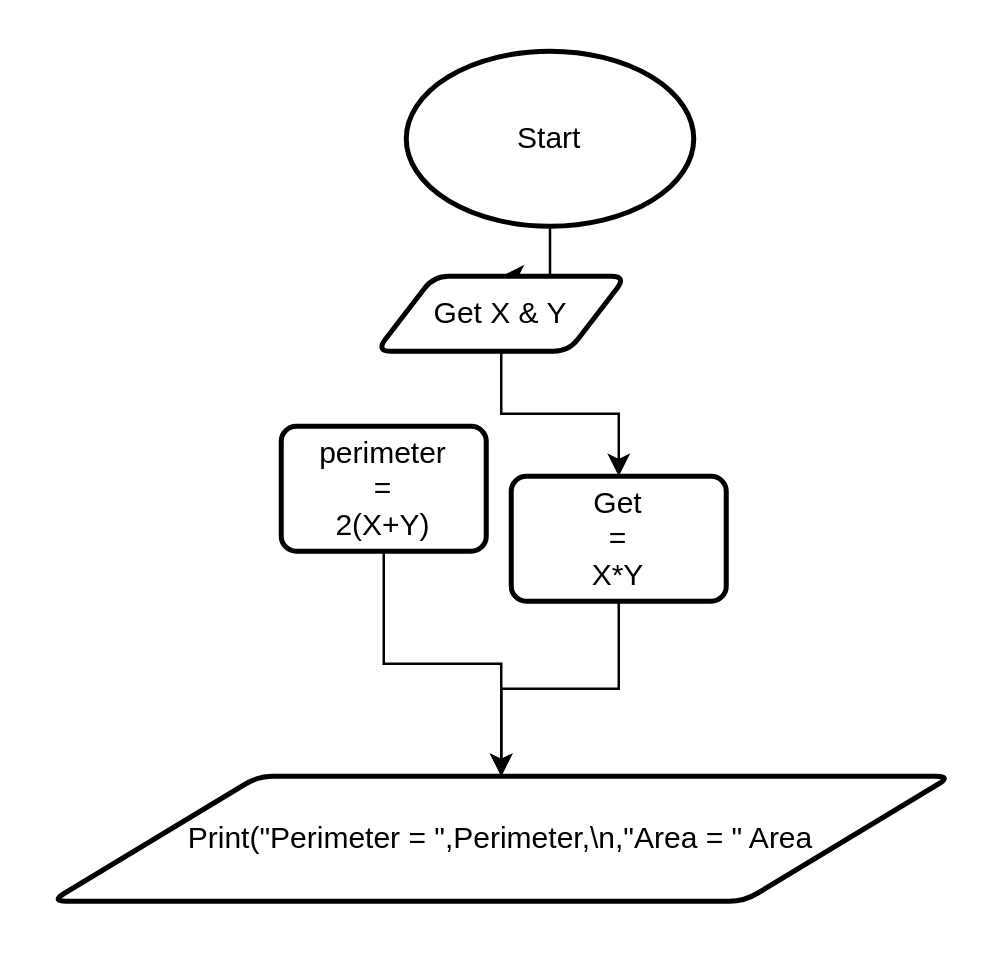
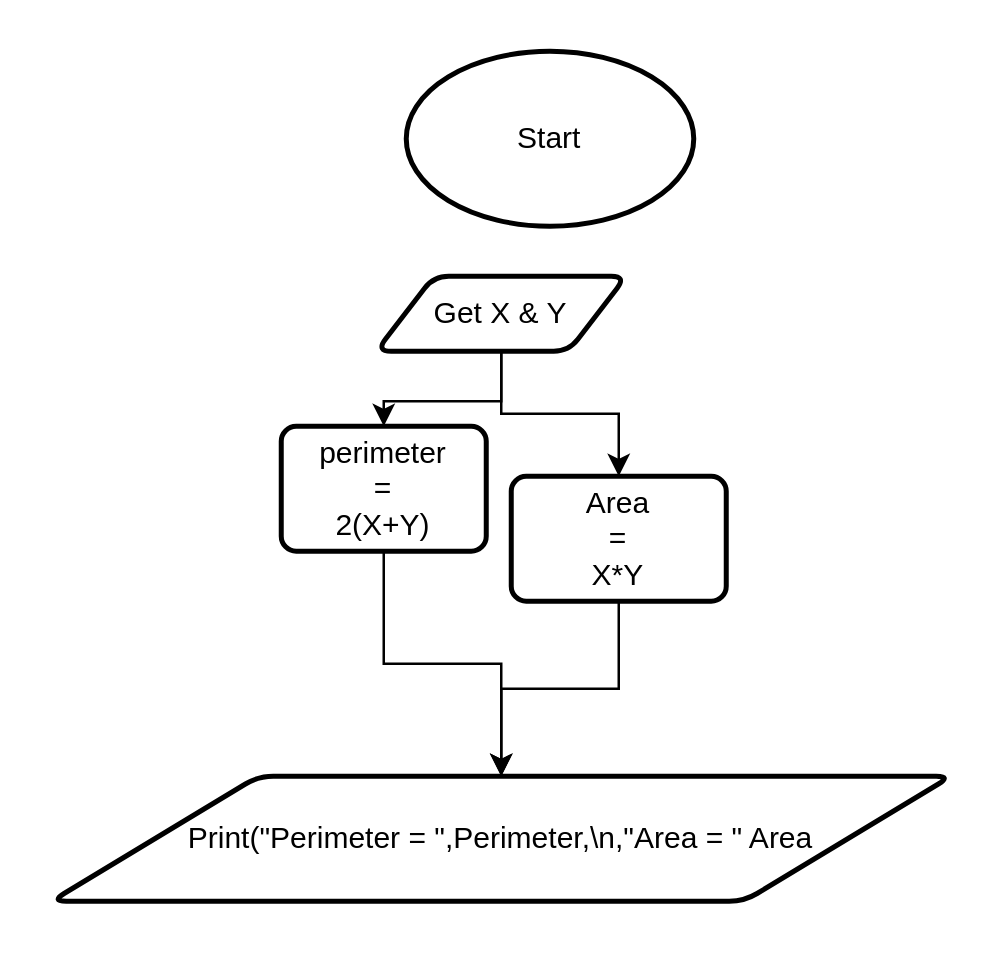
(550, 251) -> none
none -> (436, 401)
(619, 539) -> (619, 539)
